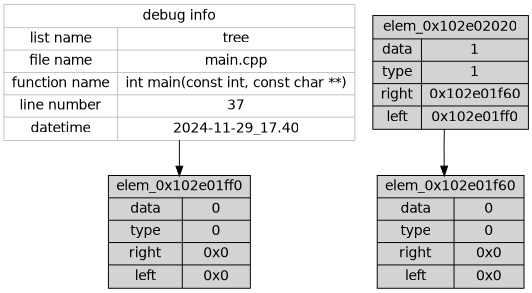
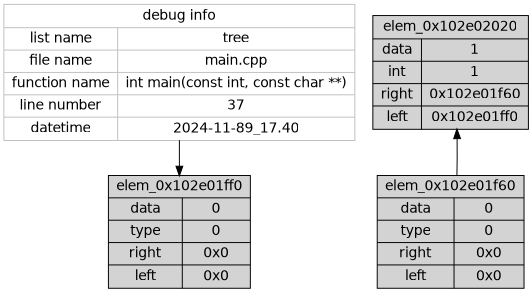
(397, 72) -> (397, 72)
(236, 128) -> (236, 128)
(444, 148) -> (457, 157)
